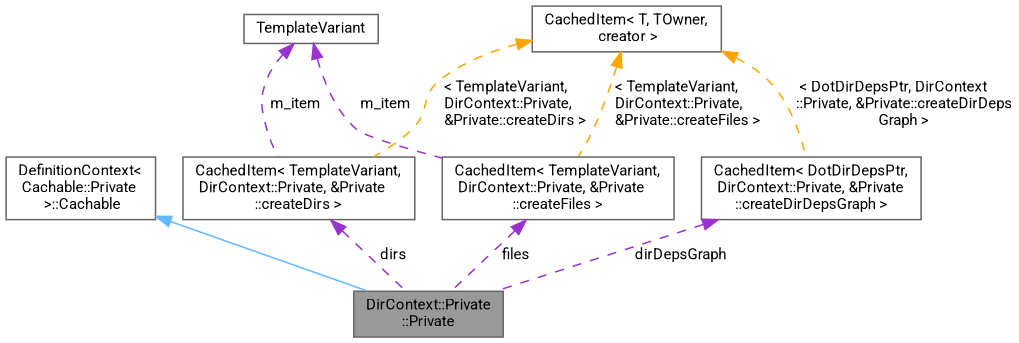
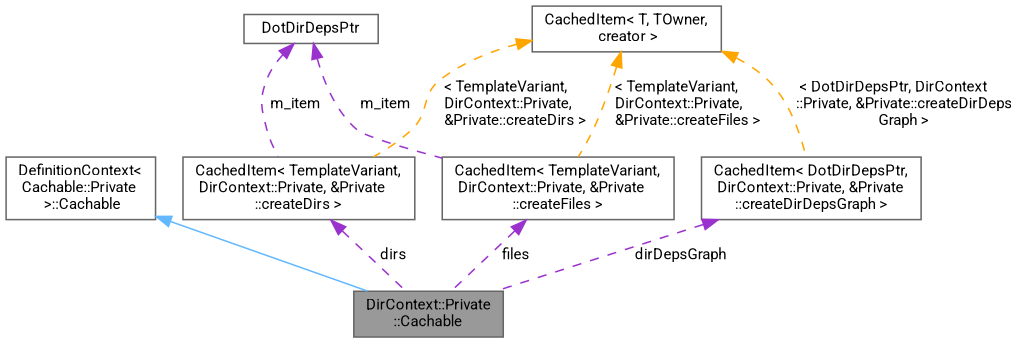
(311, 29) -> (311, 29)
(429, 314) -> (429, 314)
